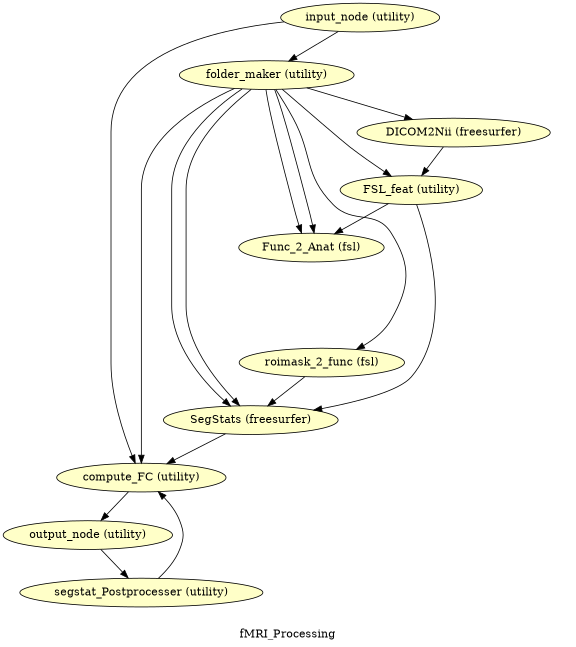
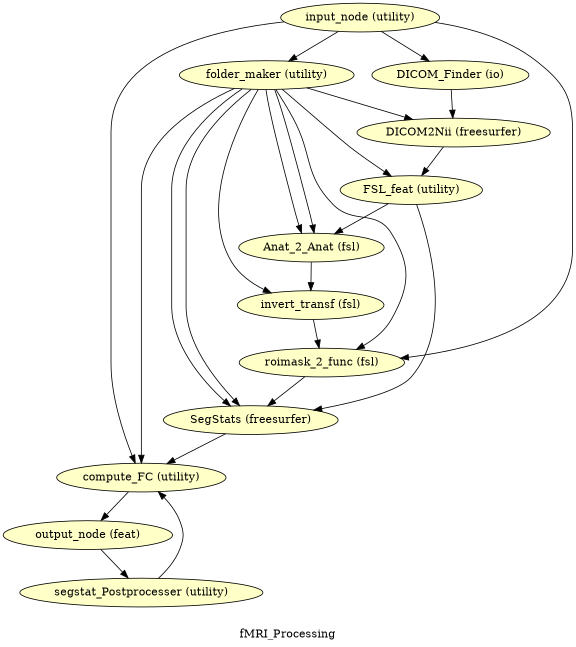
none -> (450, 75)
none -> (573, 201)
(311, 248) -> (311, 248)
none -> (311, 305)
(88, 535) -> (88, 535)
